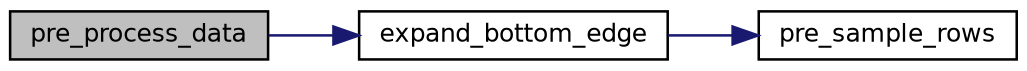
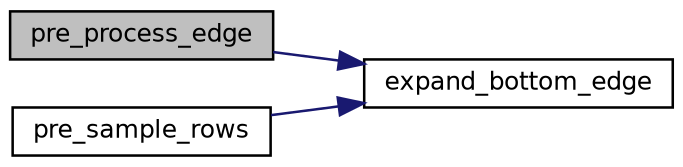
(139, 35) -> (142, 35)
(700, 35) -> (305, 111)
